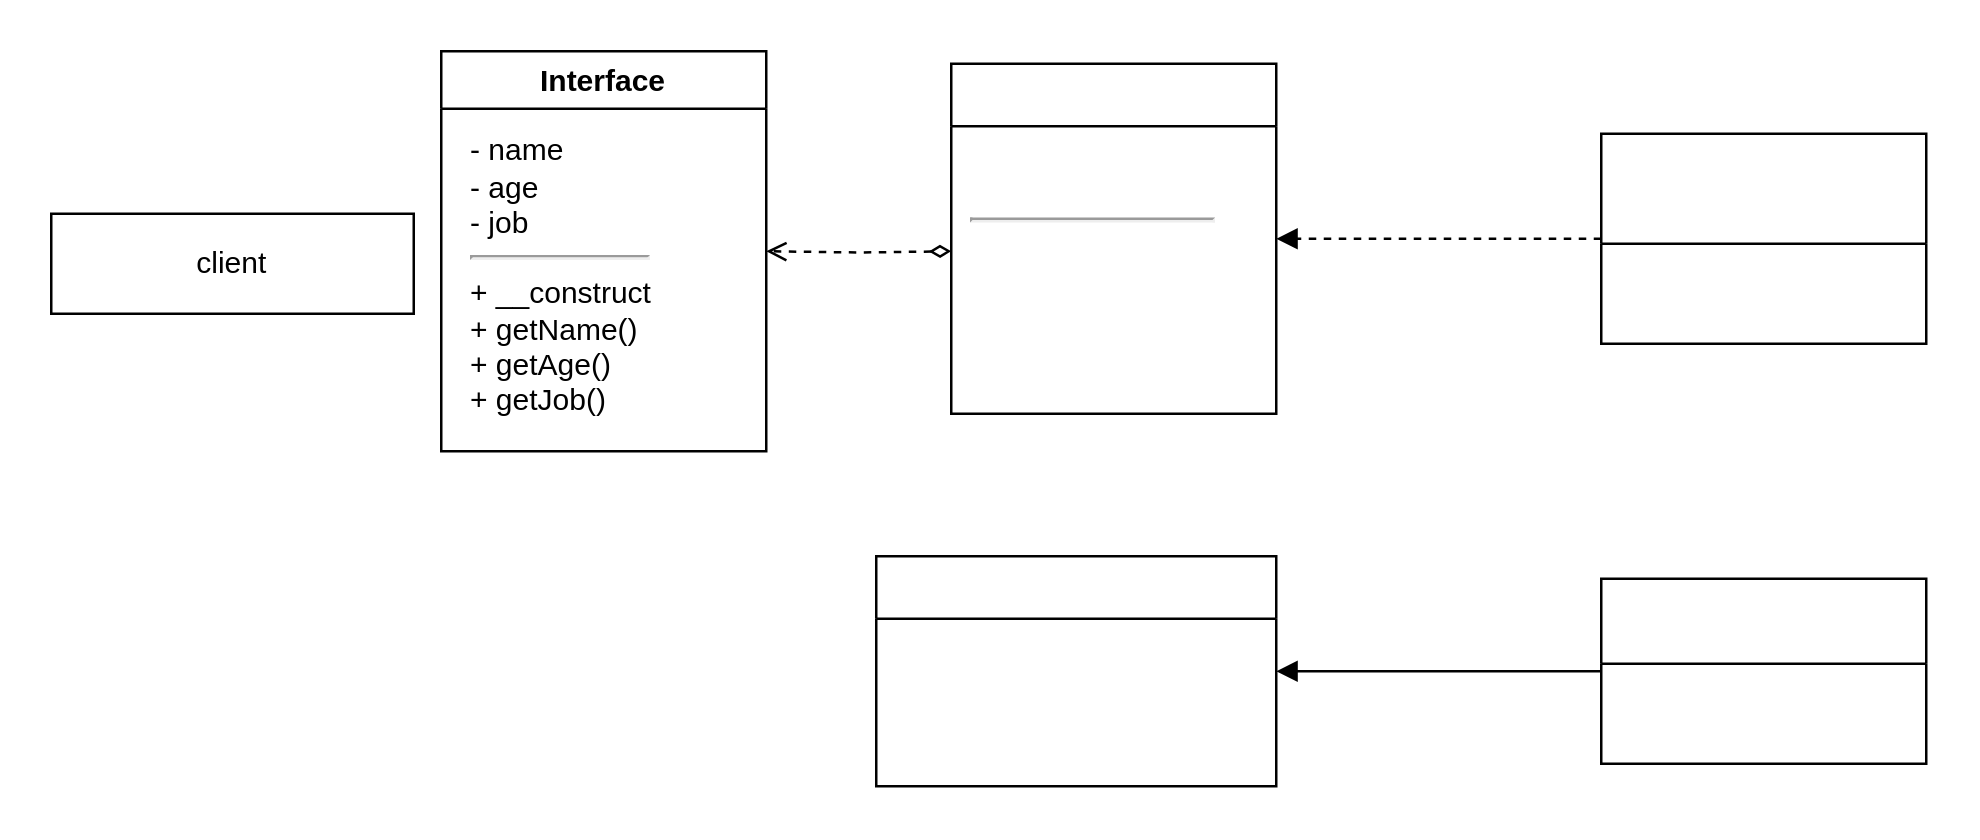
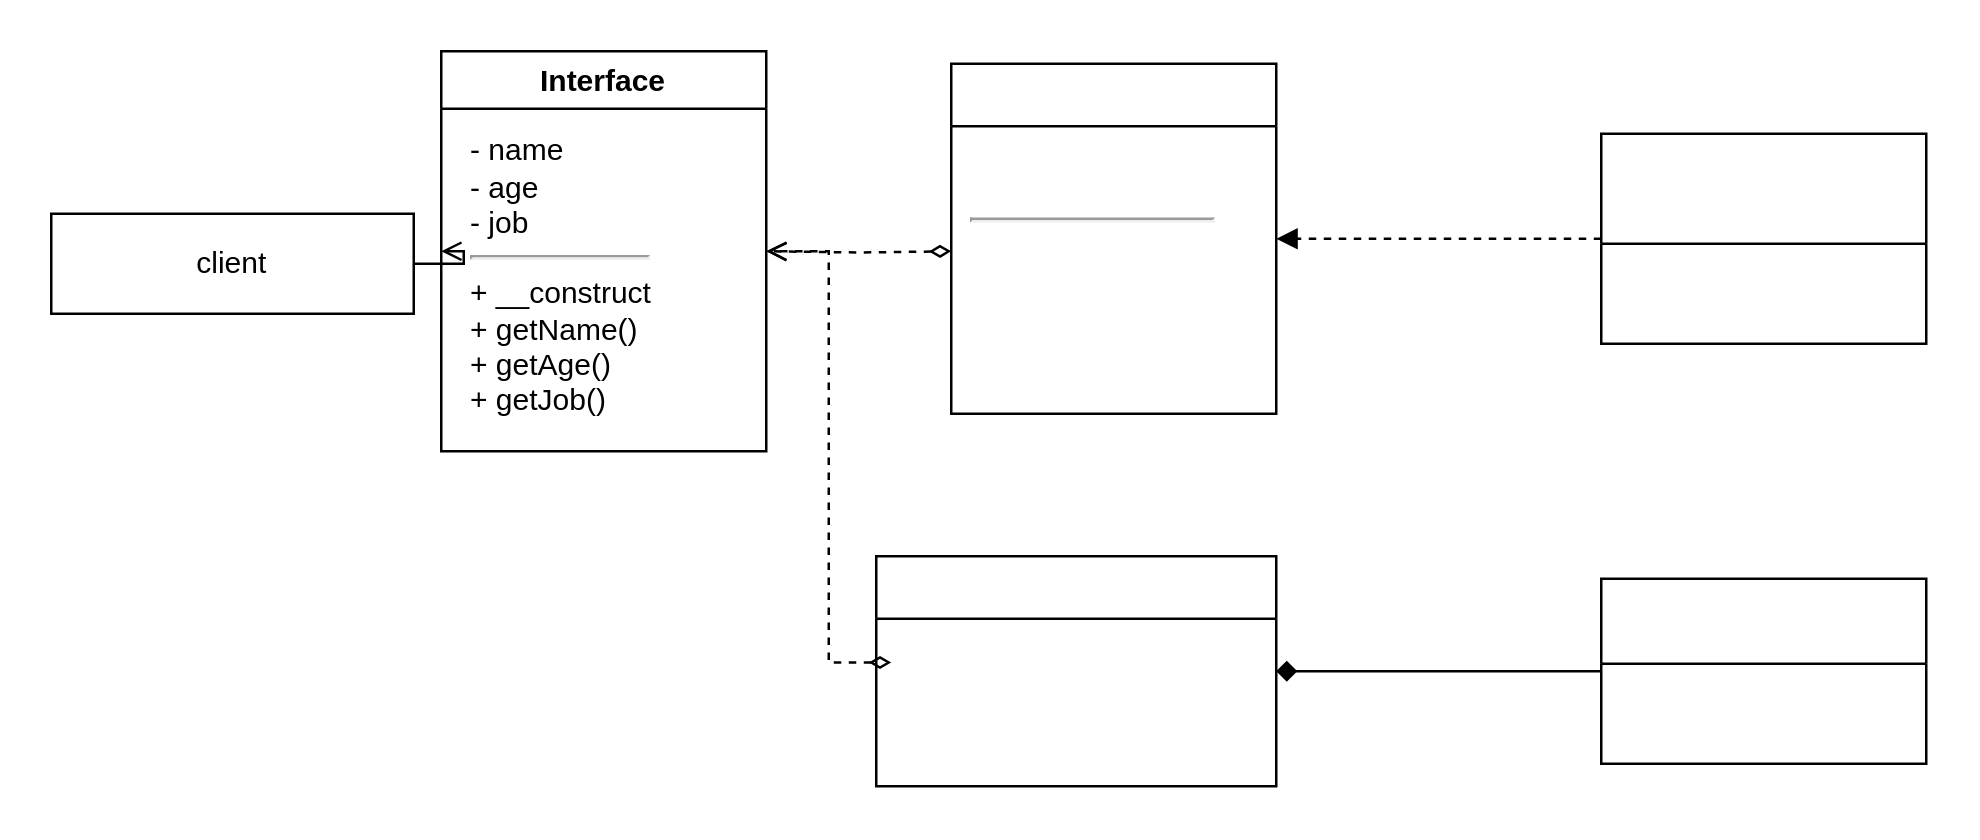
none -> (464, 259)
none -> (829, 480)
(1298, 671) -> (1298, 671)
